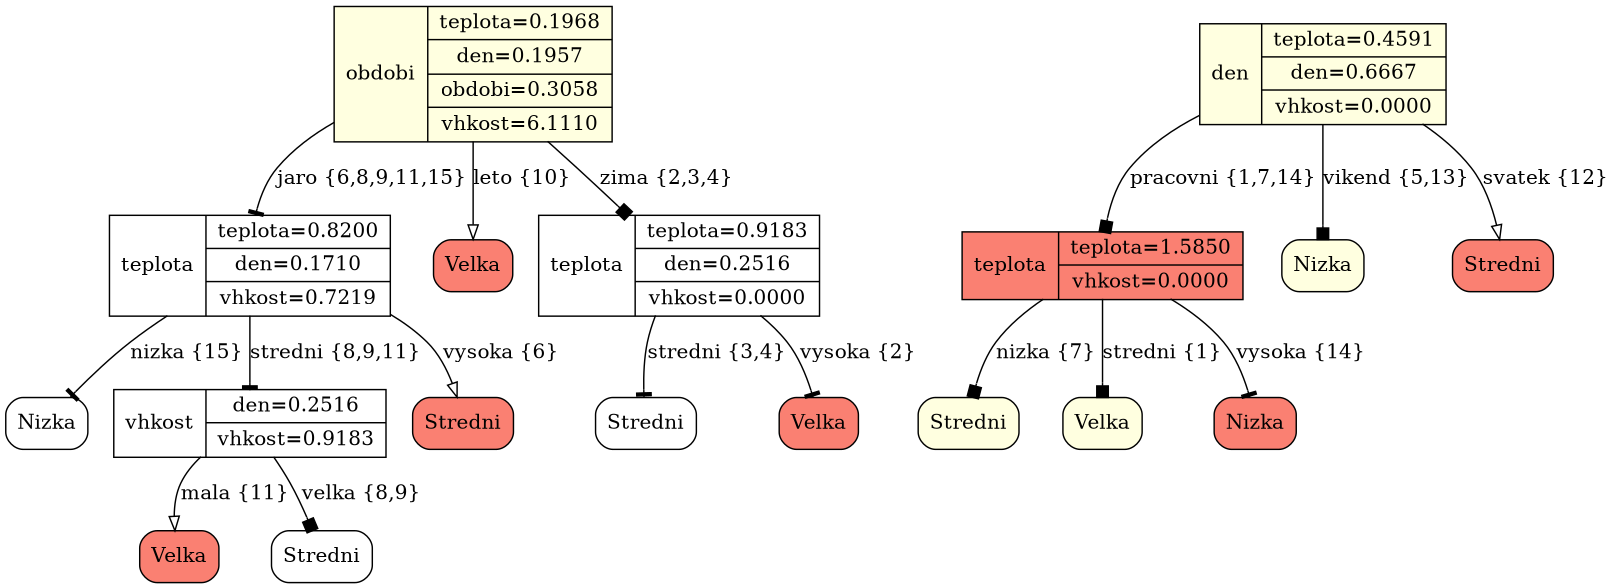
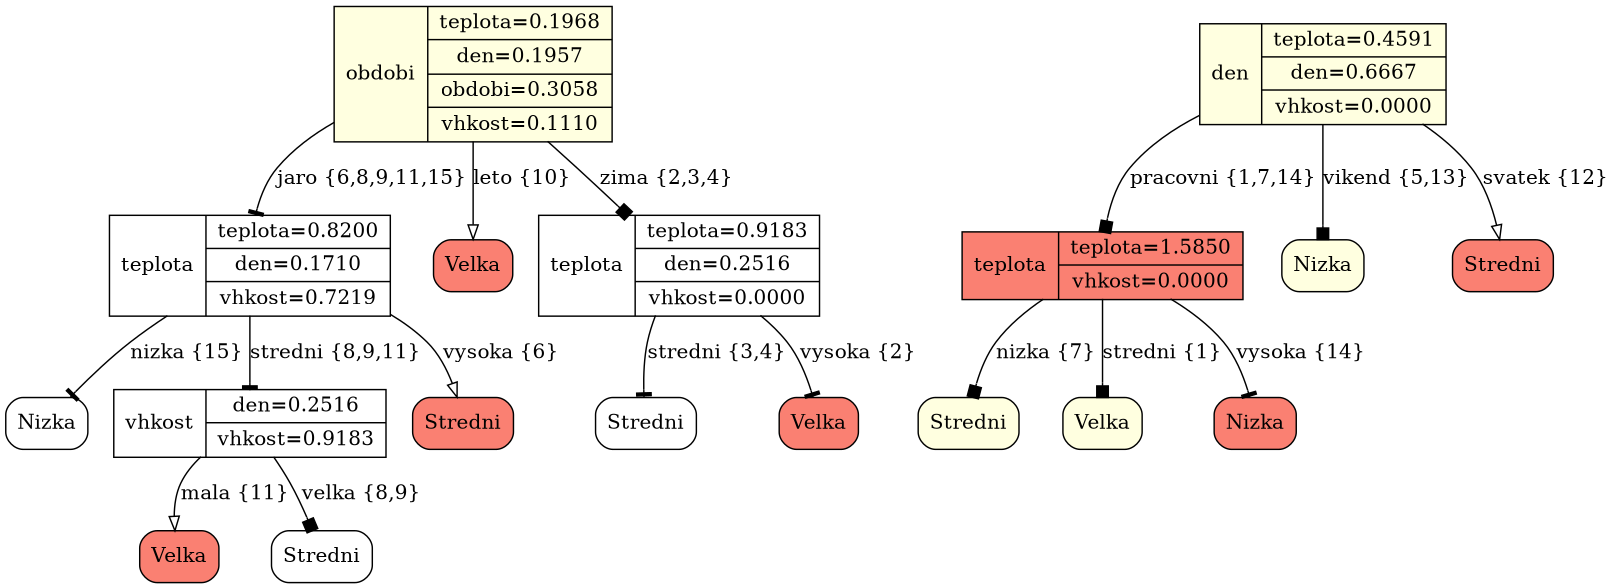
(520, 124) -> (520, 124)
